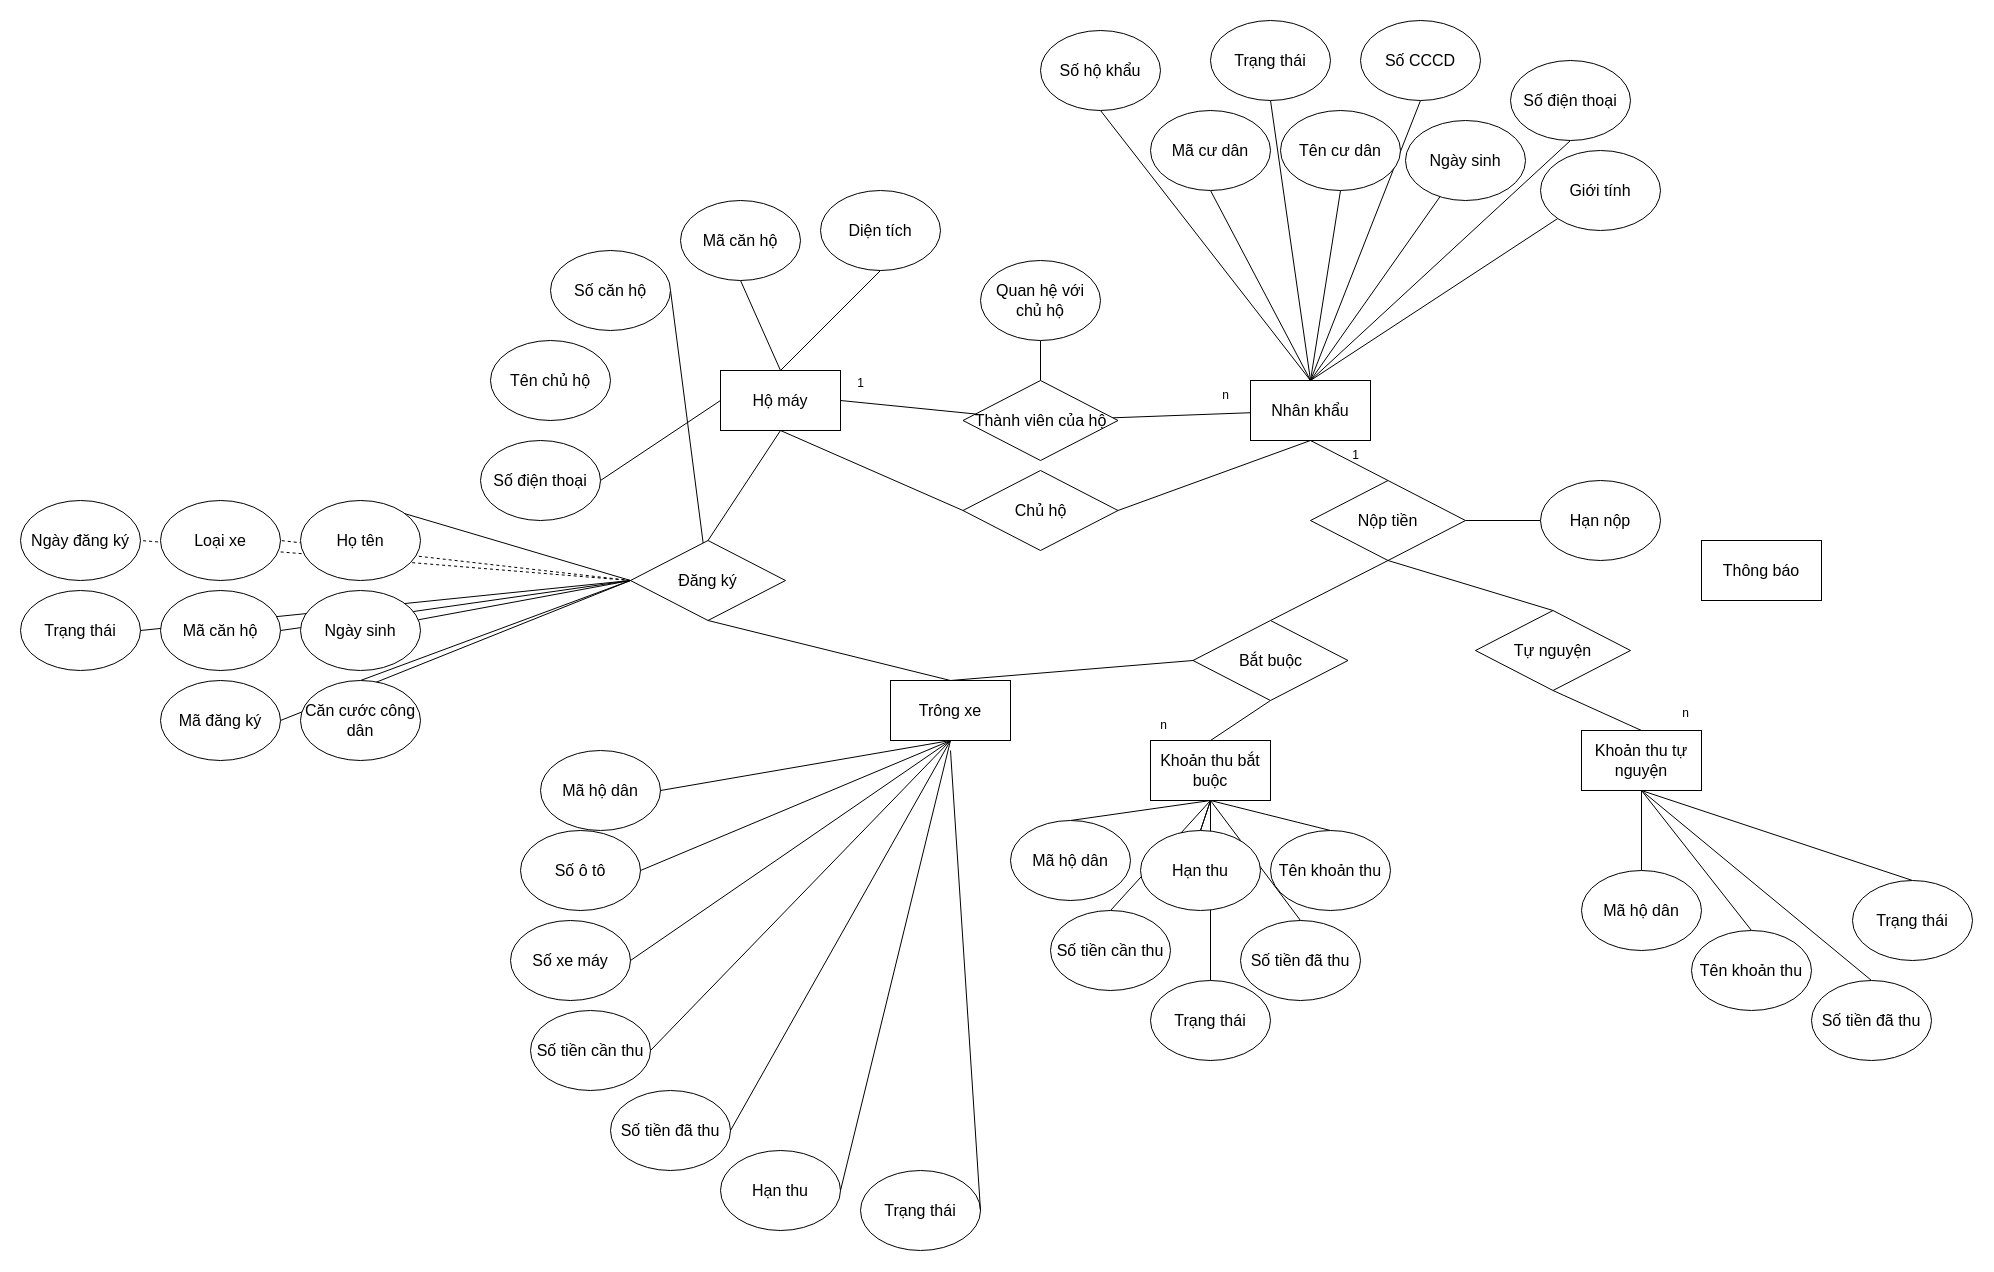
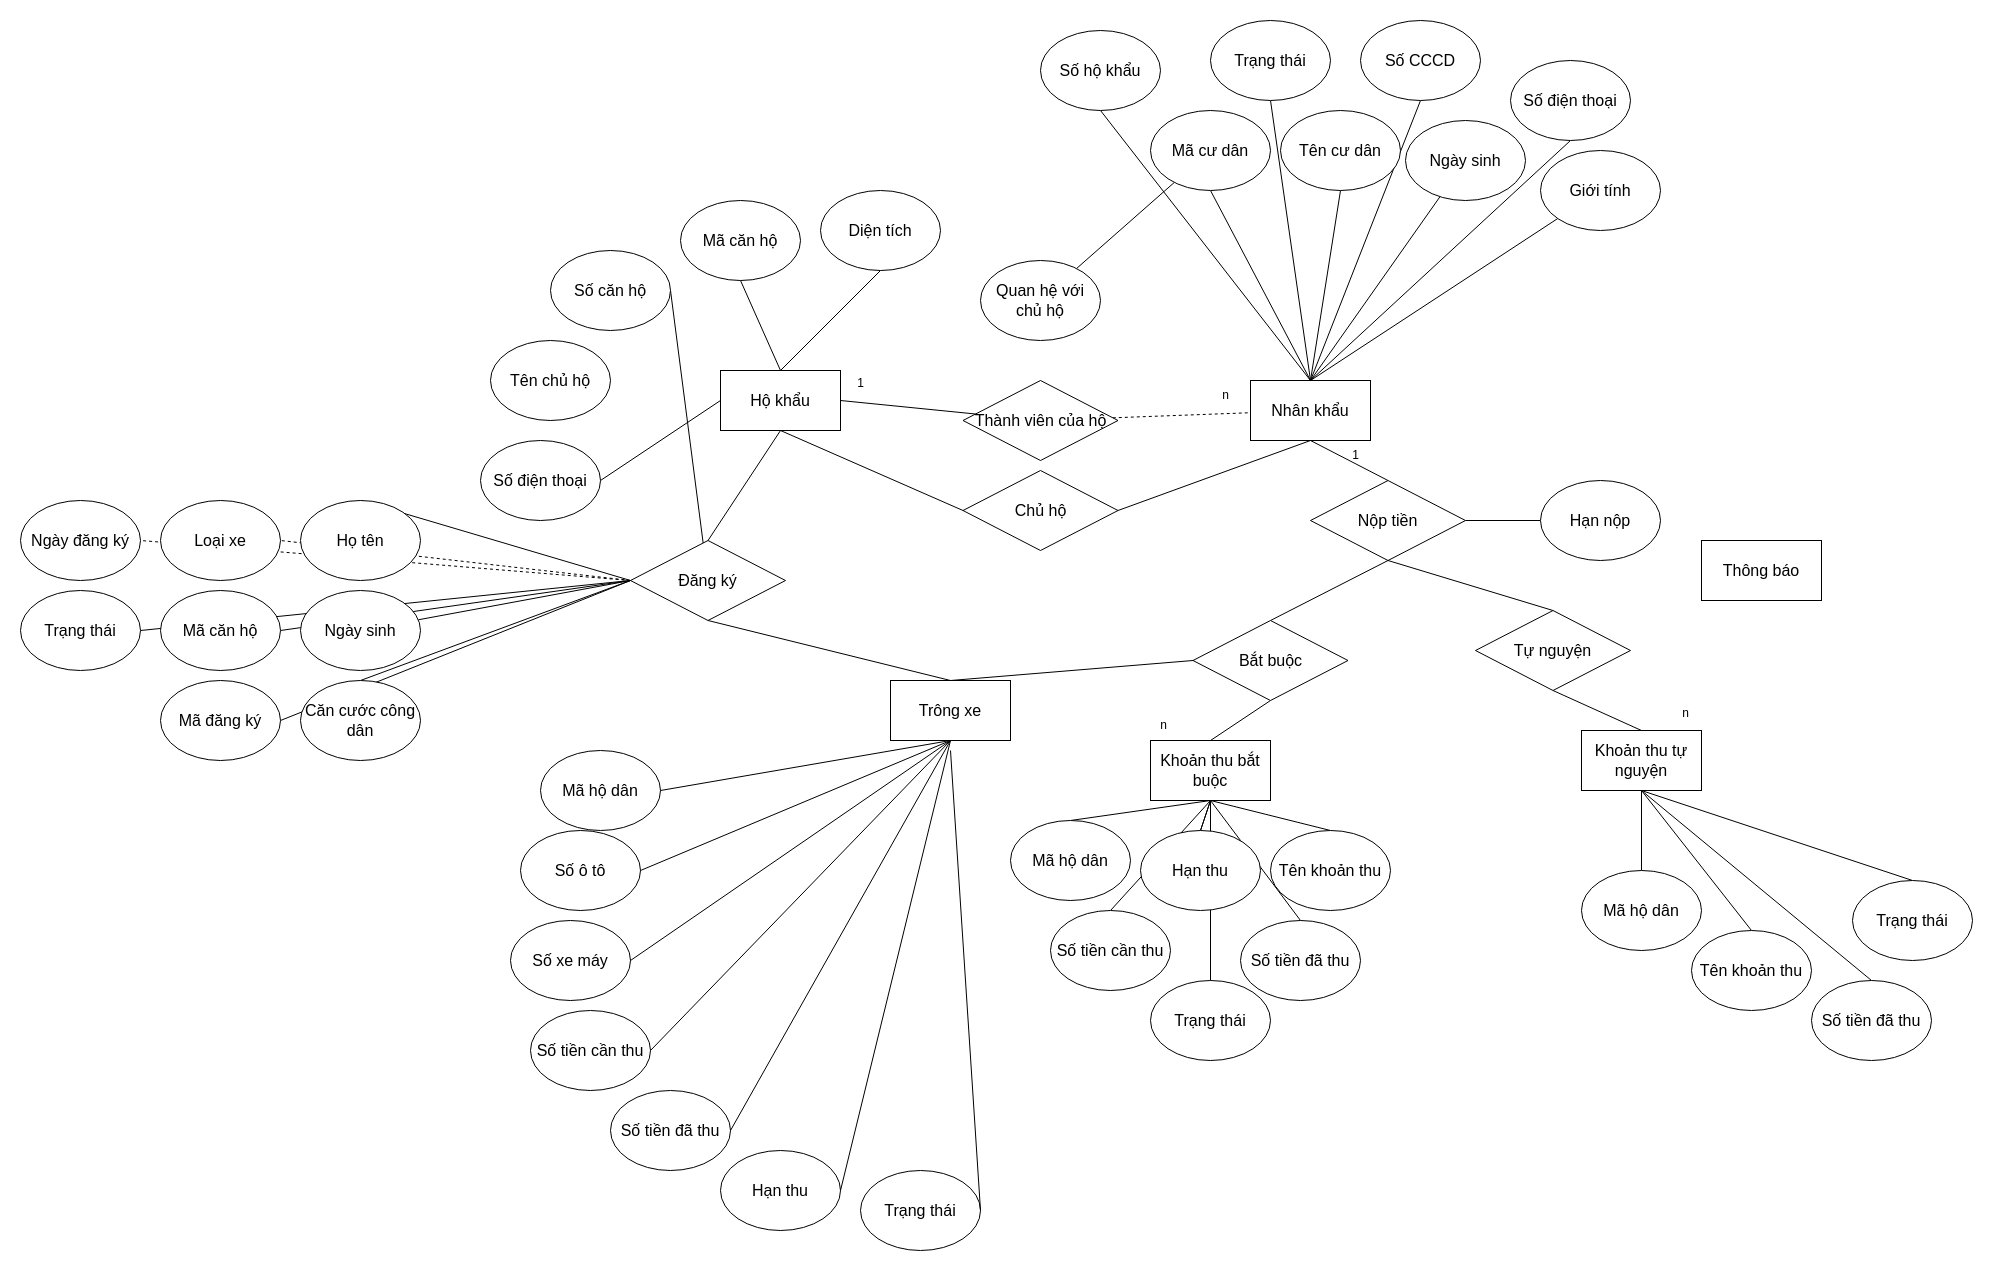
(1041, 361) -> (1125, 225)
(781, 401) -> (781, 401)
(1182, 415) -> (1182, 415)
